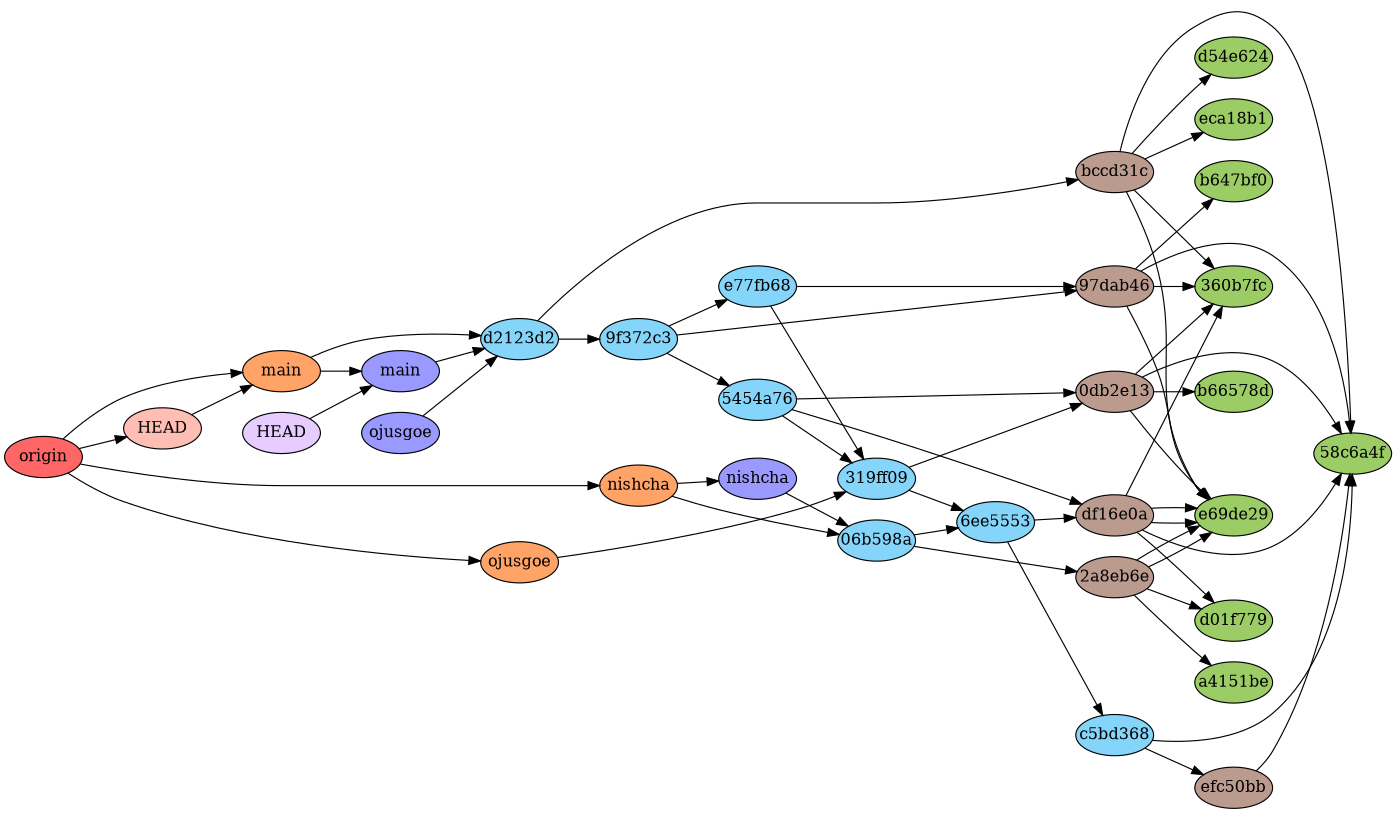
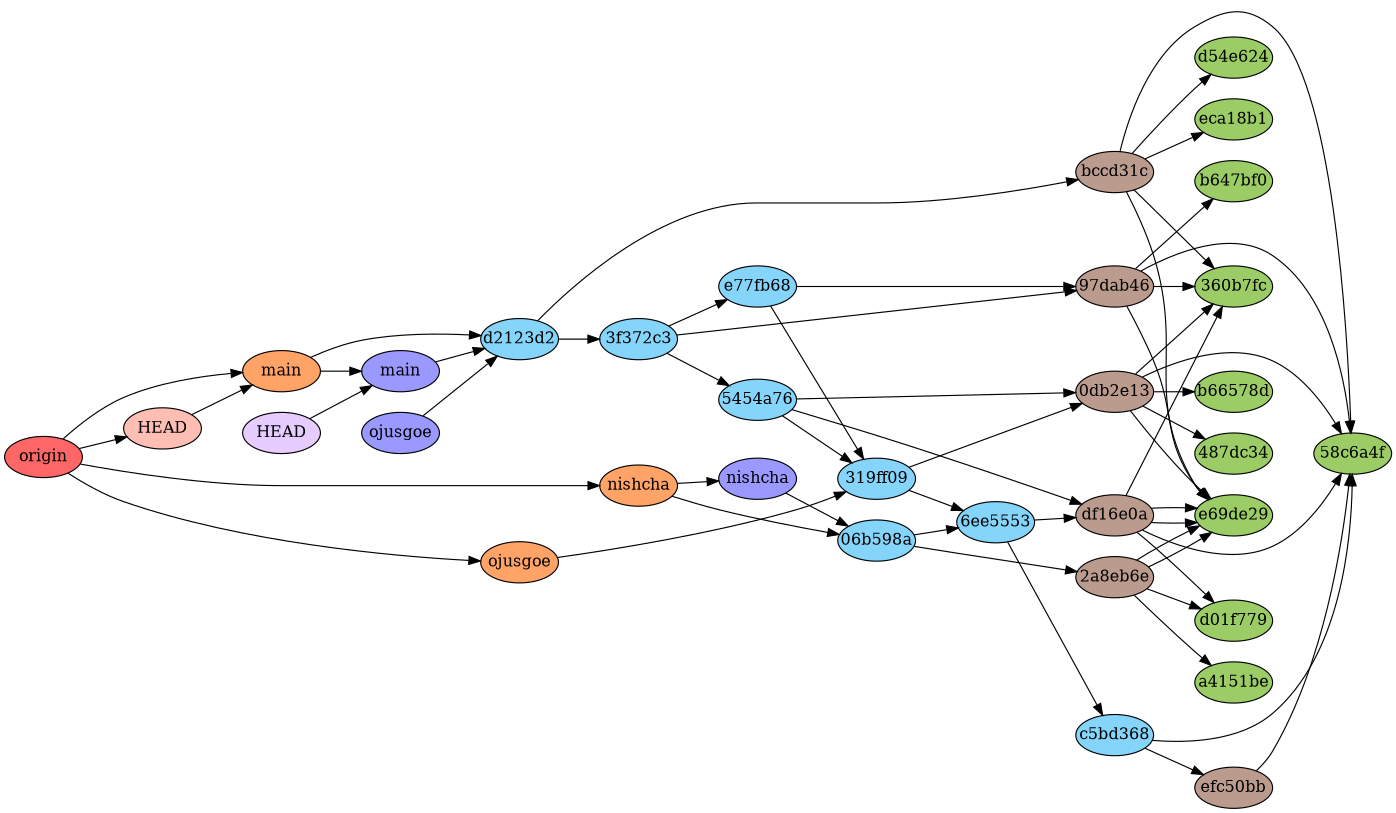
(639, 339) -> (639, 339)
none -> (1234, 454)
